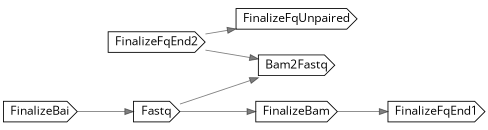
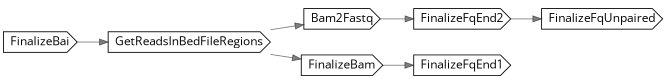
(228, 54) -> (393, 19)
(157, 112) -> (189, 42)
